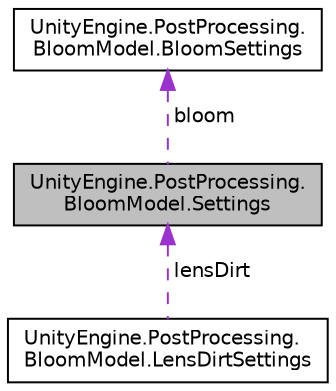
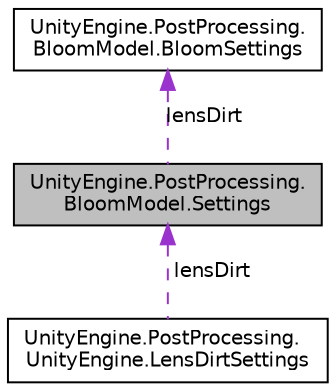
(202, 117) -> (202, 117)
(168, 351) -> (168, 351)
